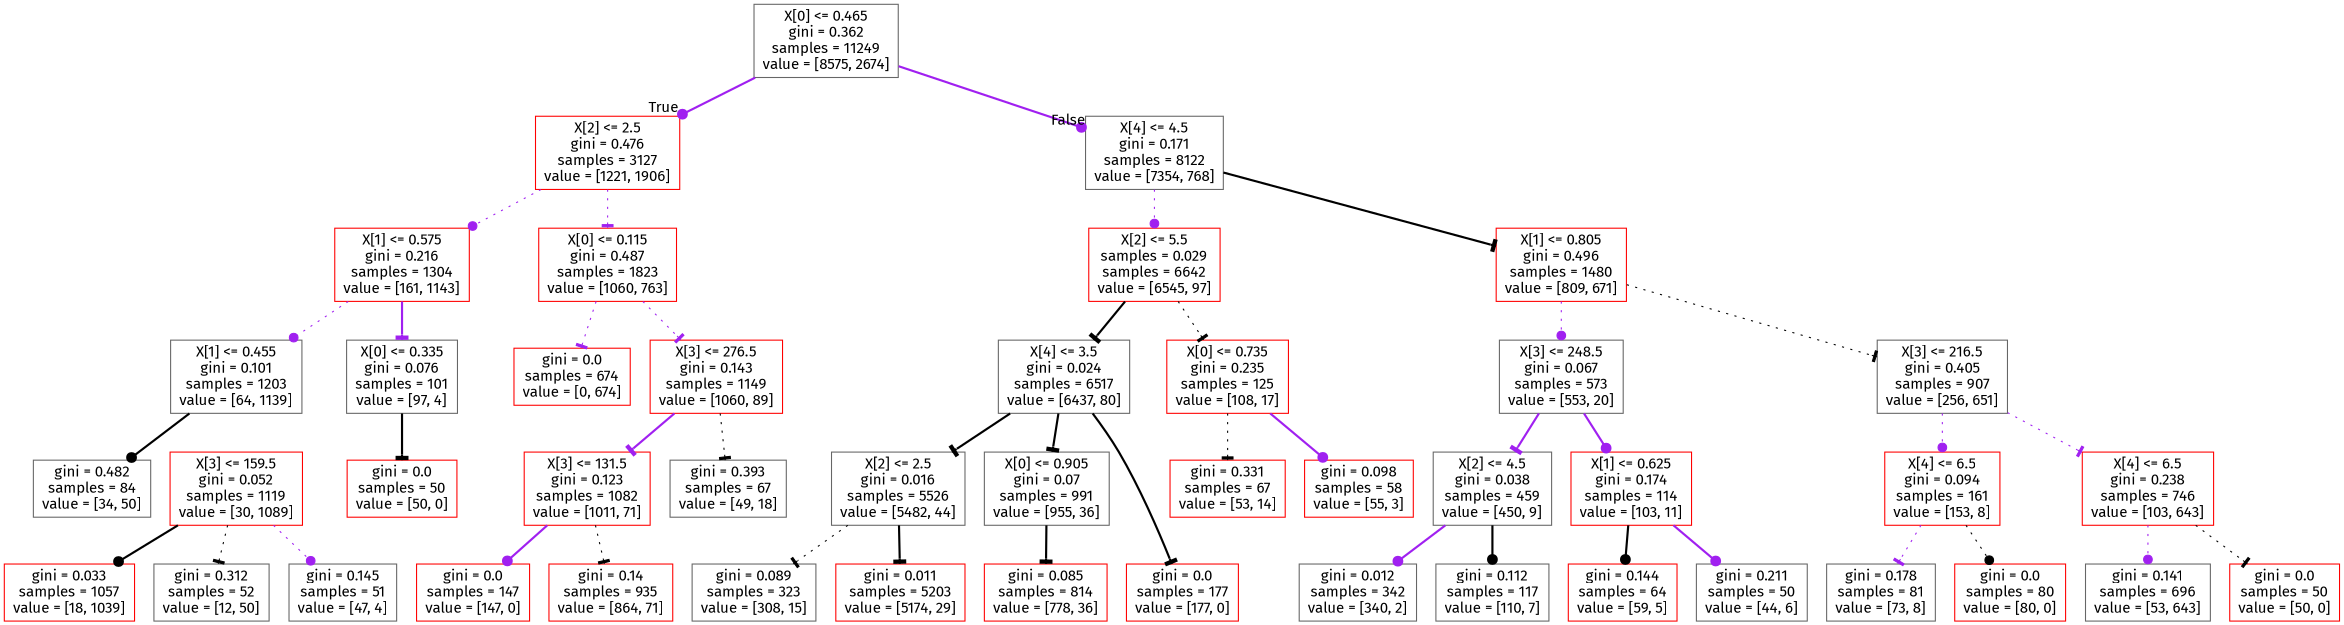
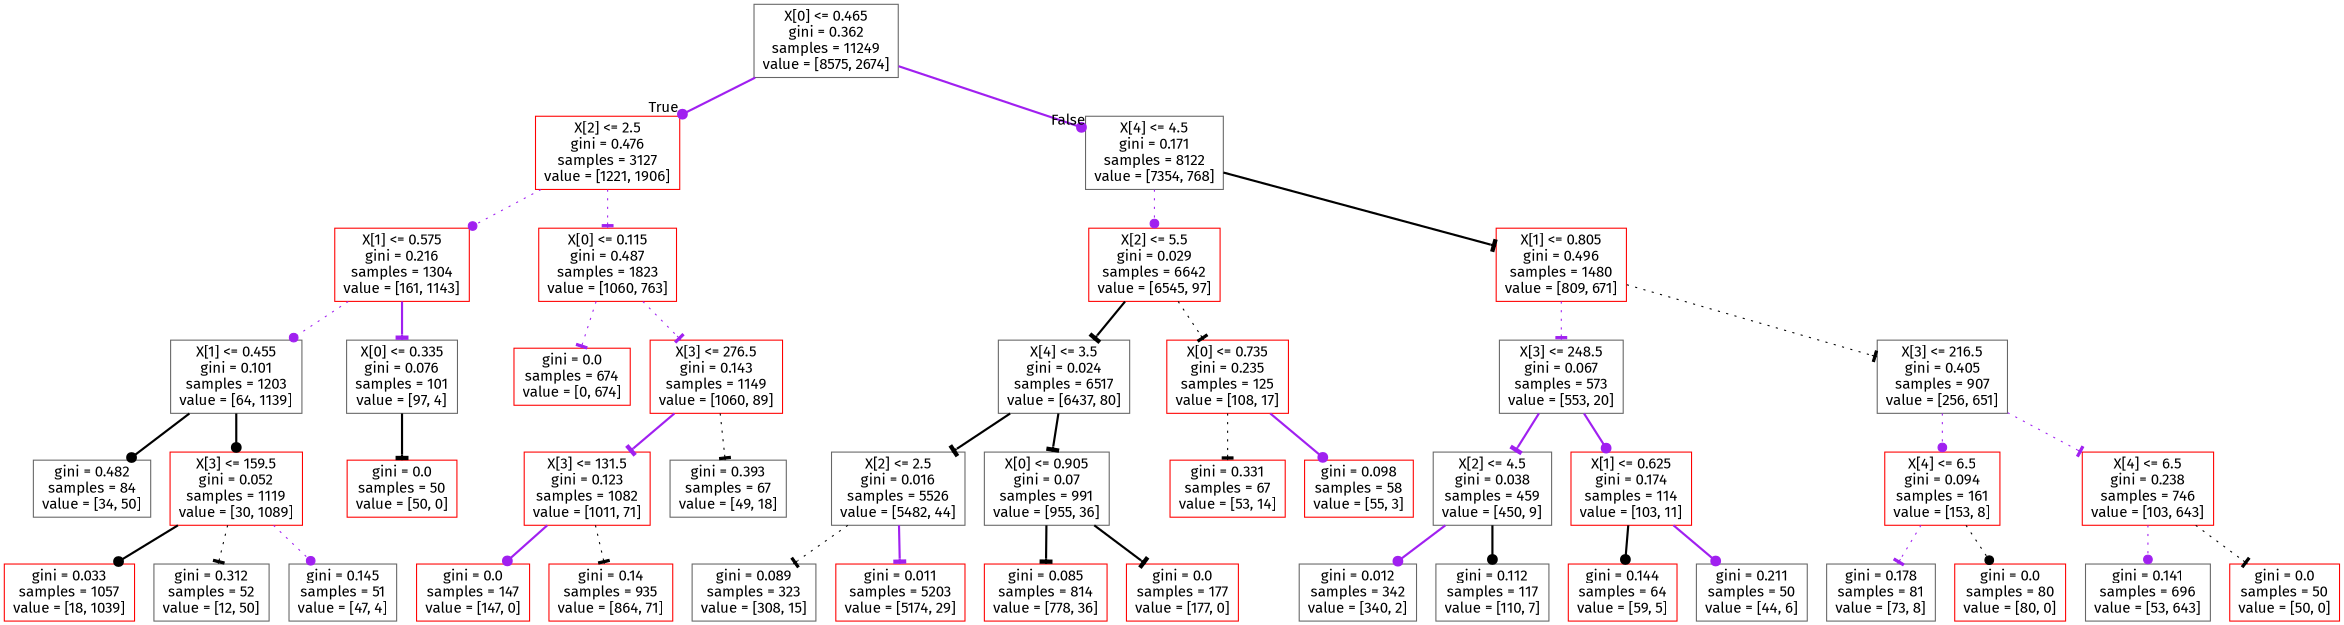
(1154, 265) -> (1154, 265)
(1561, 316) -> (1561, 316)
none -> (236, 428)
(1136, 483) -> (1118, 543)
(899, 542) -> (899, 542)
